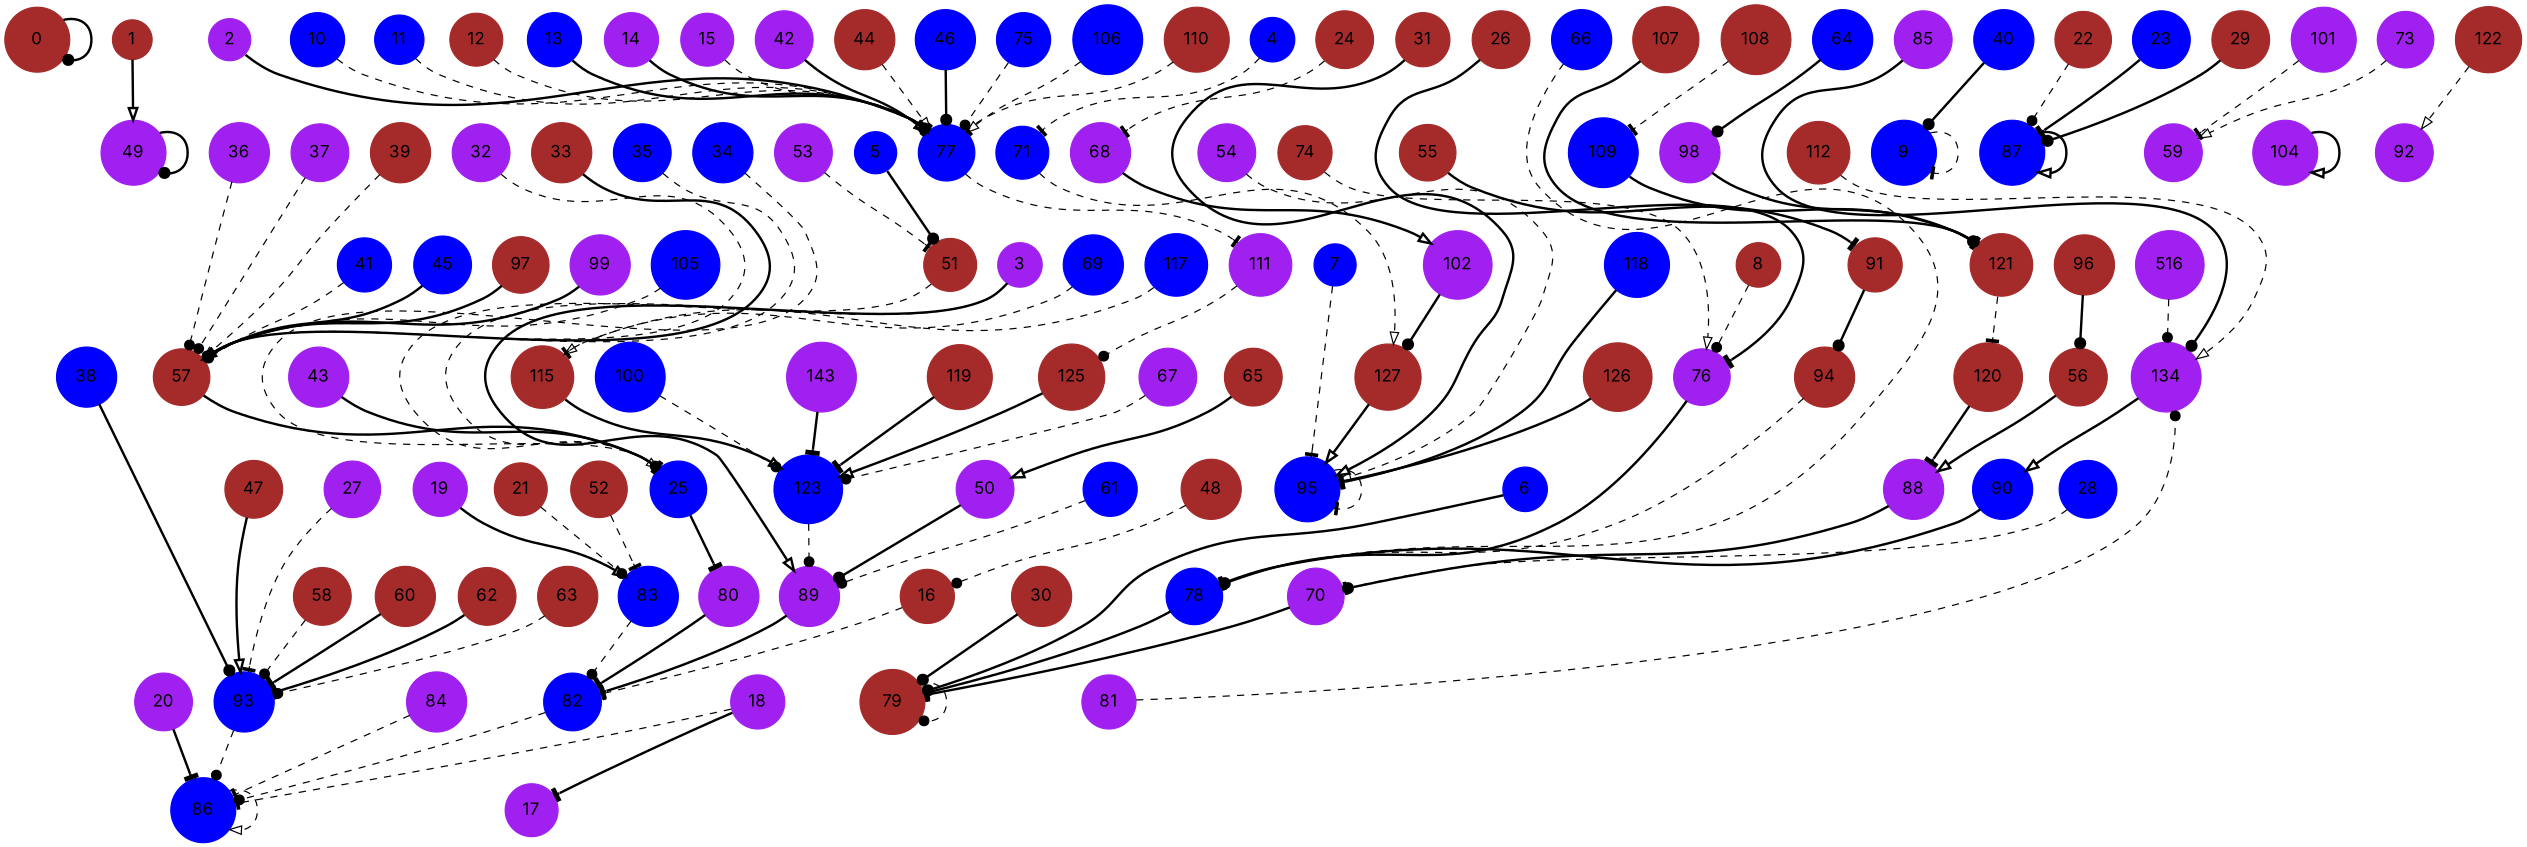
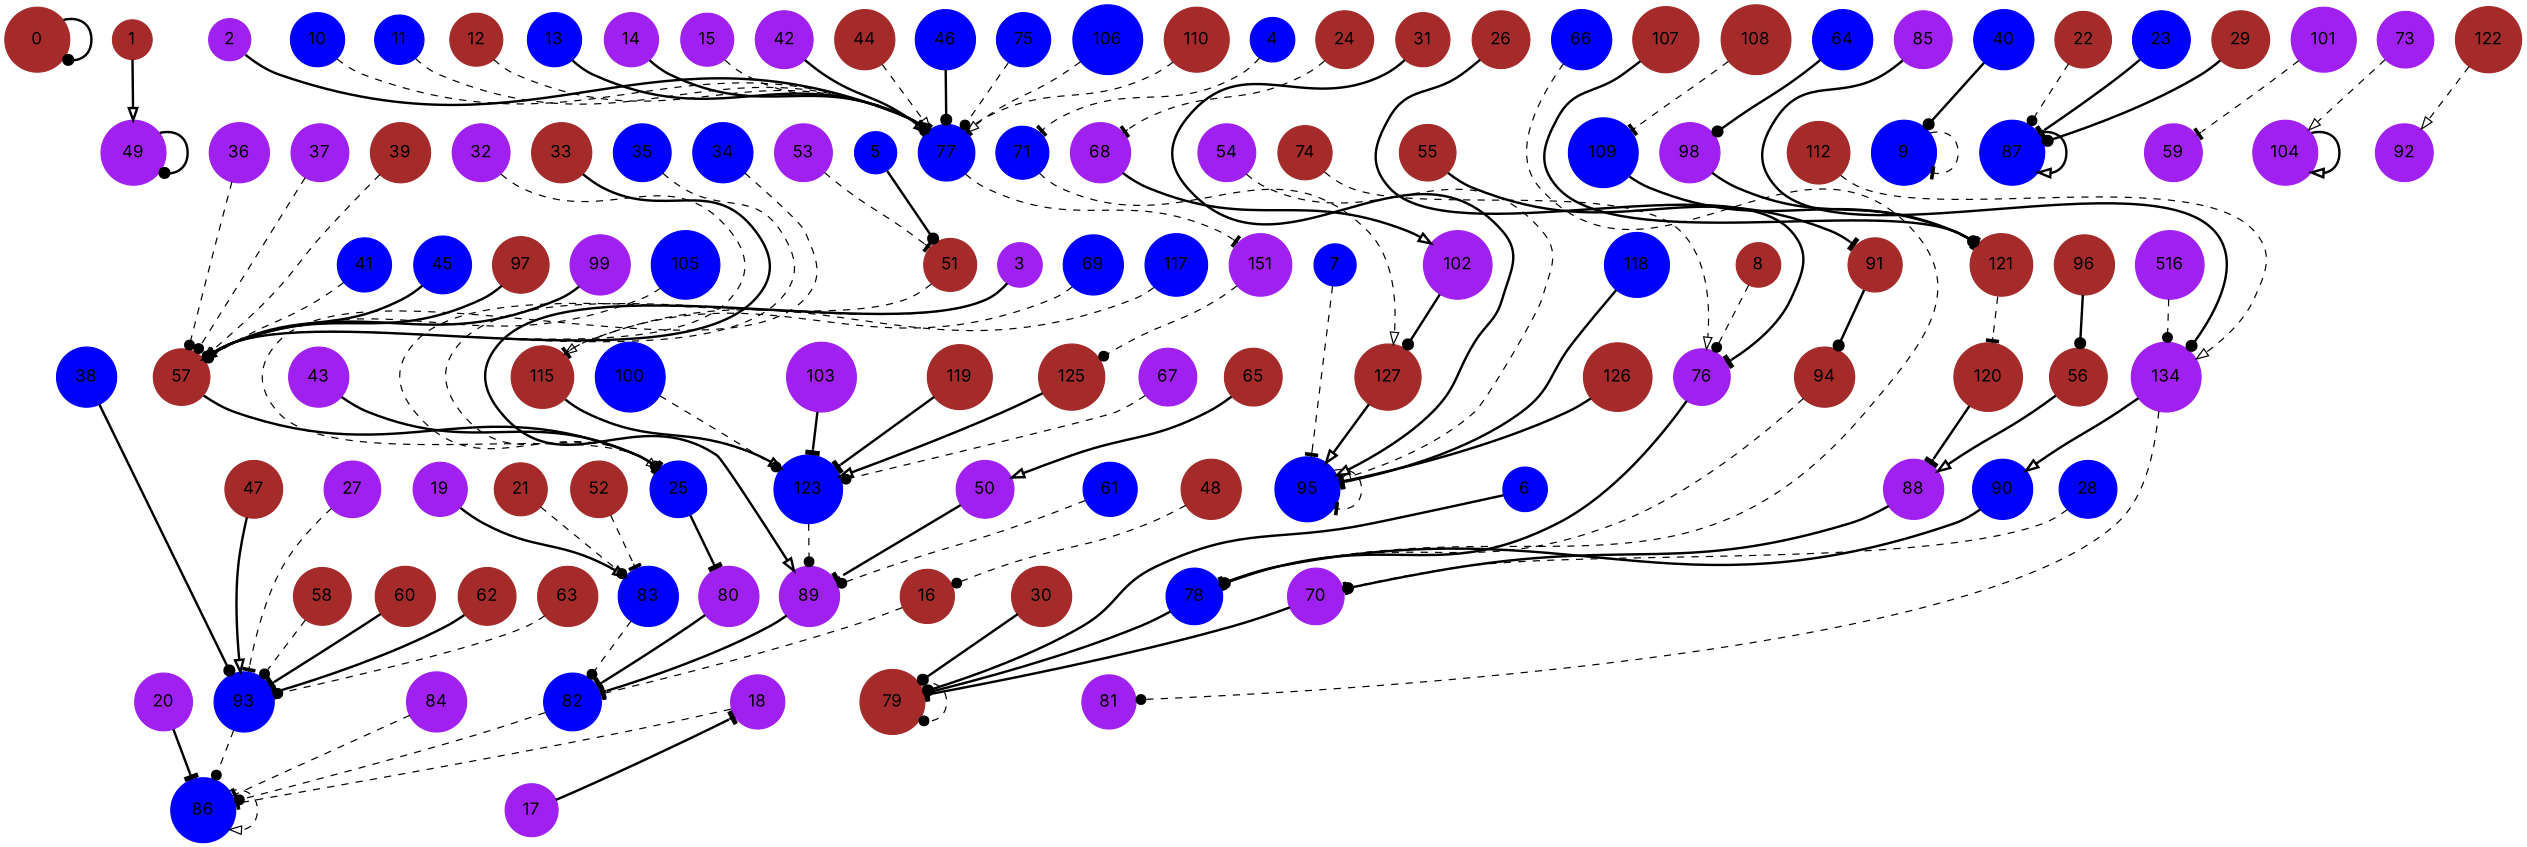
(2300, 100) -> (2352, 91)
(1261, 265) -> (1261, 265)
(821, 377) -> (821, 377)
(902, 540) -> (902, 540)
(1704, 652) -> (1703, 650)
(646, 752) -> (643, 761)
